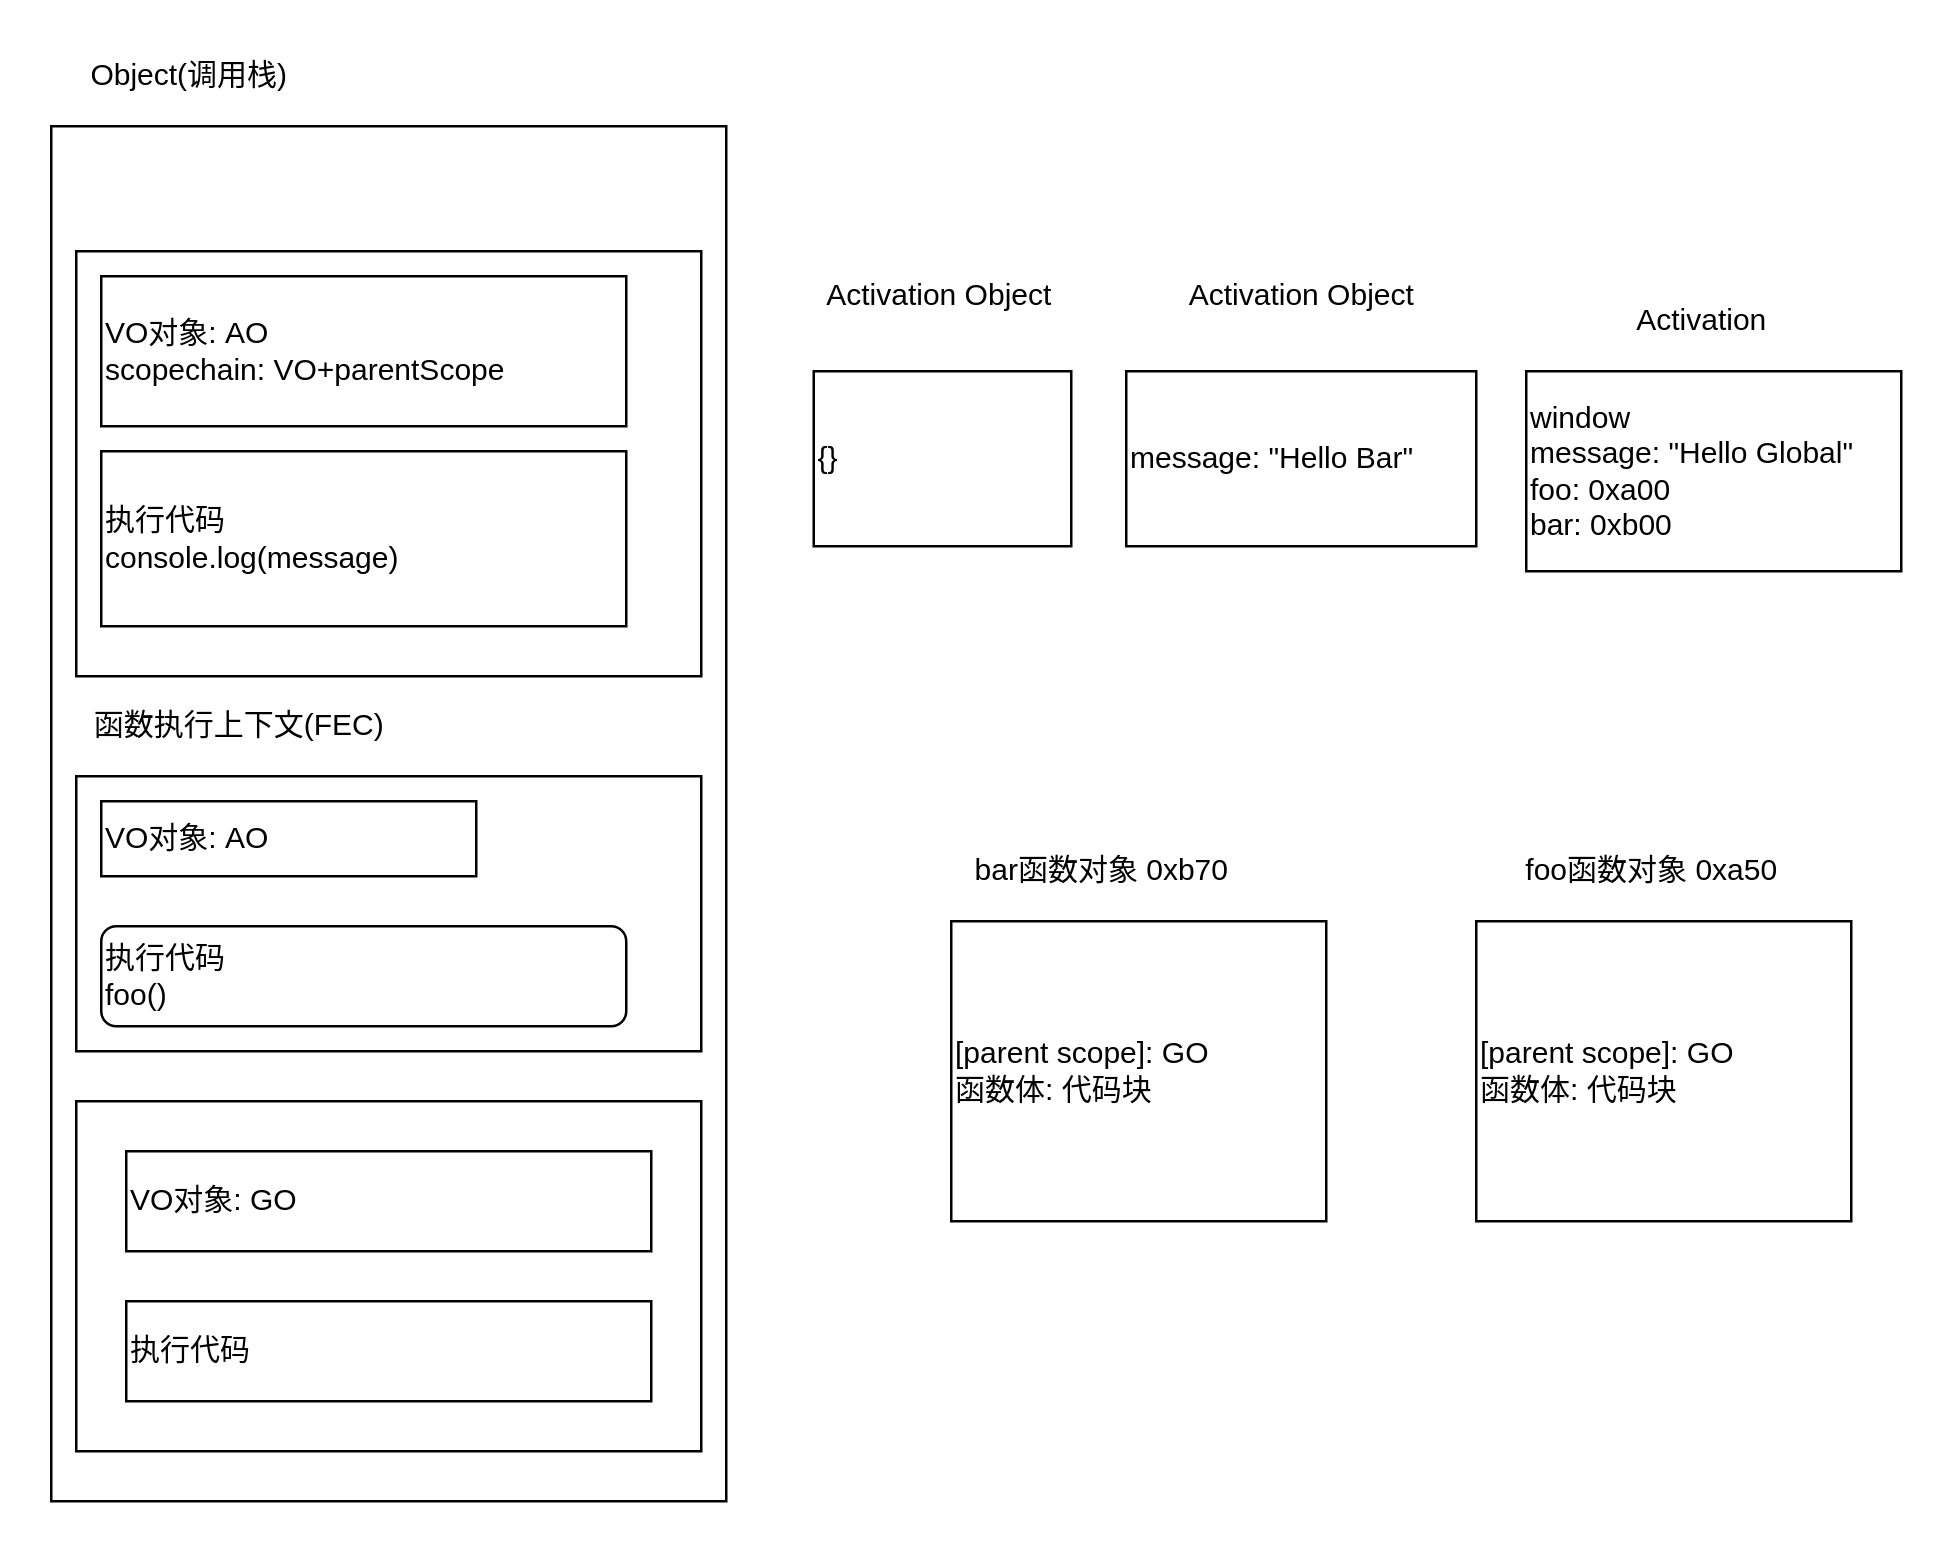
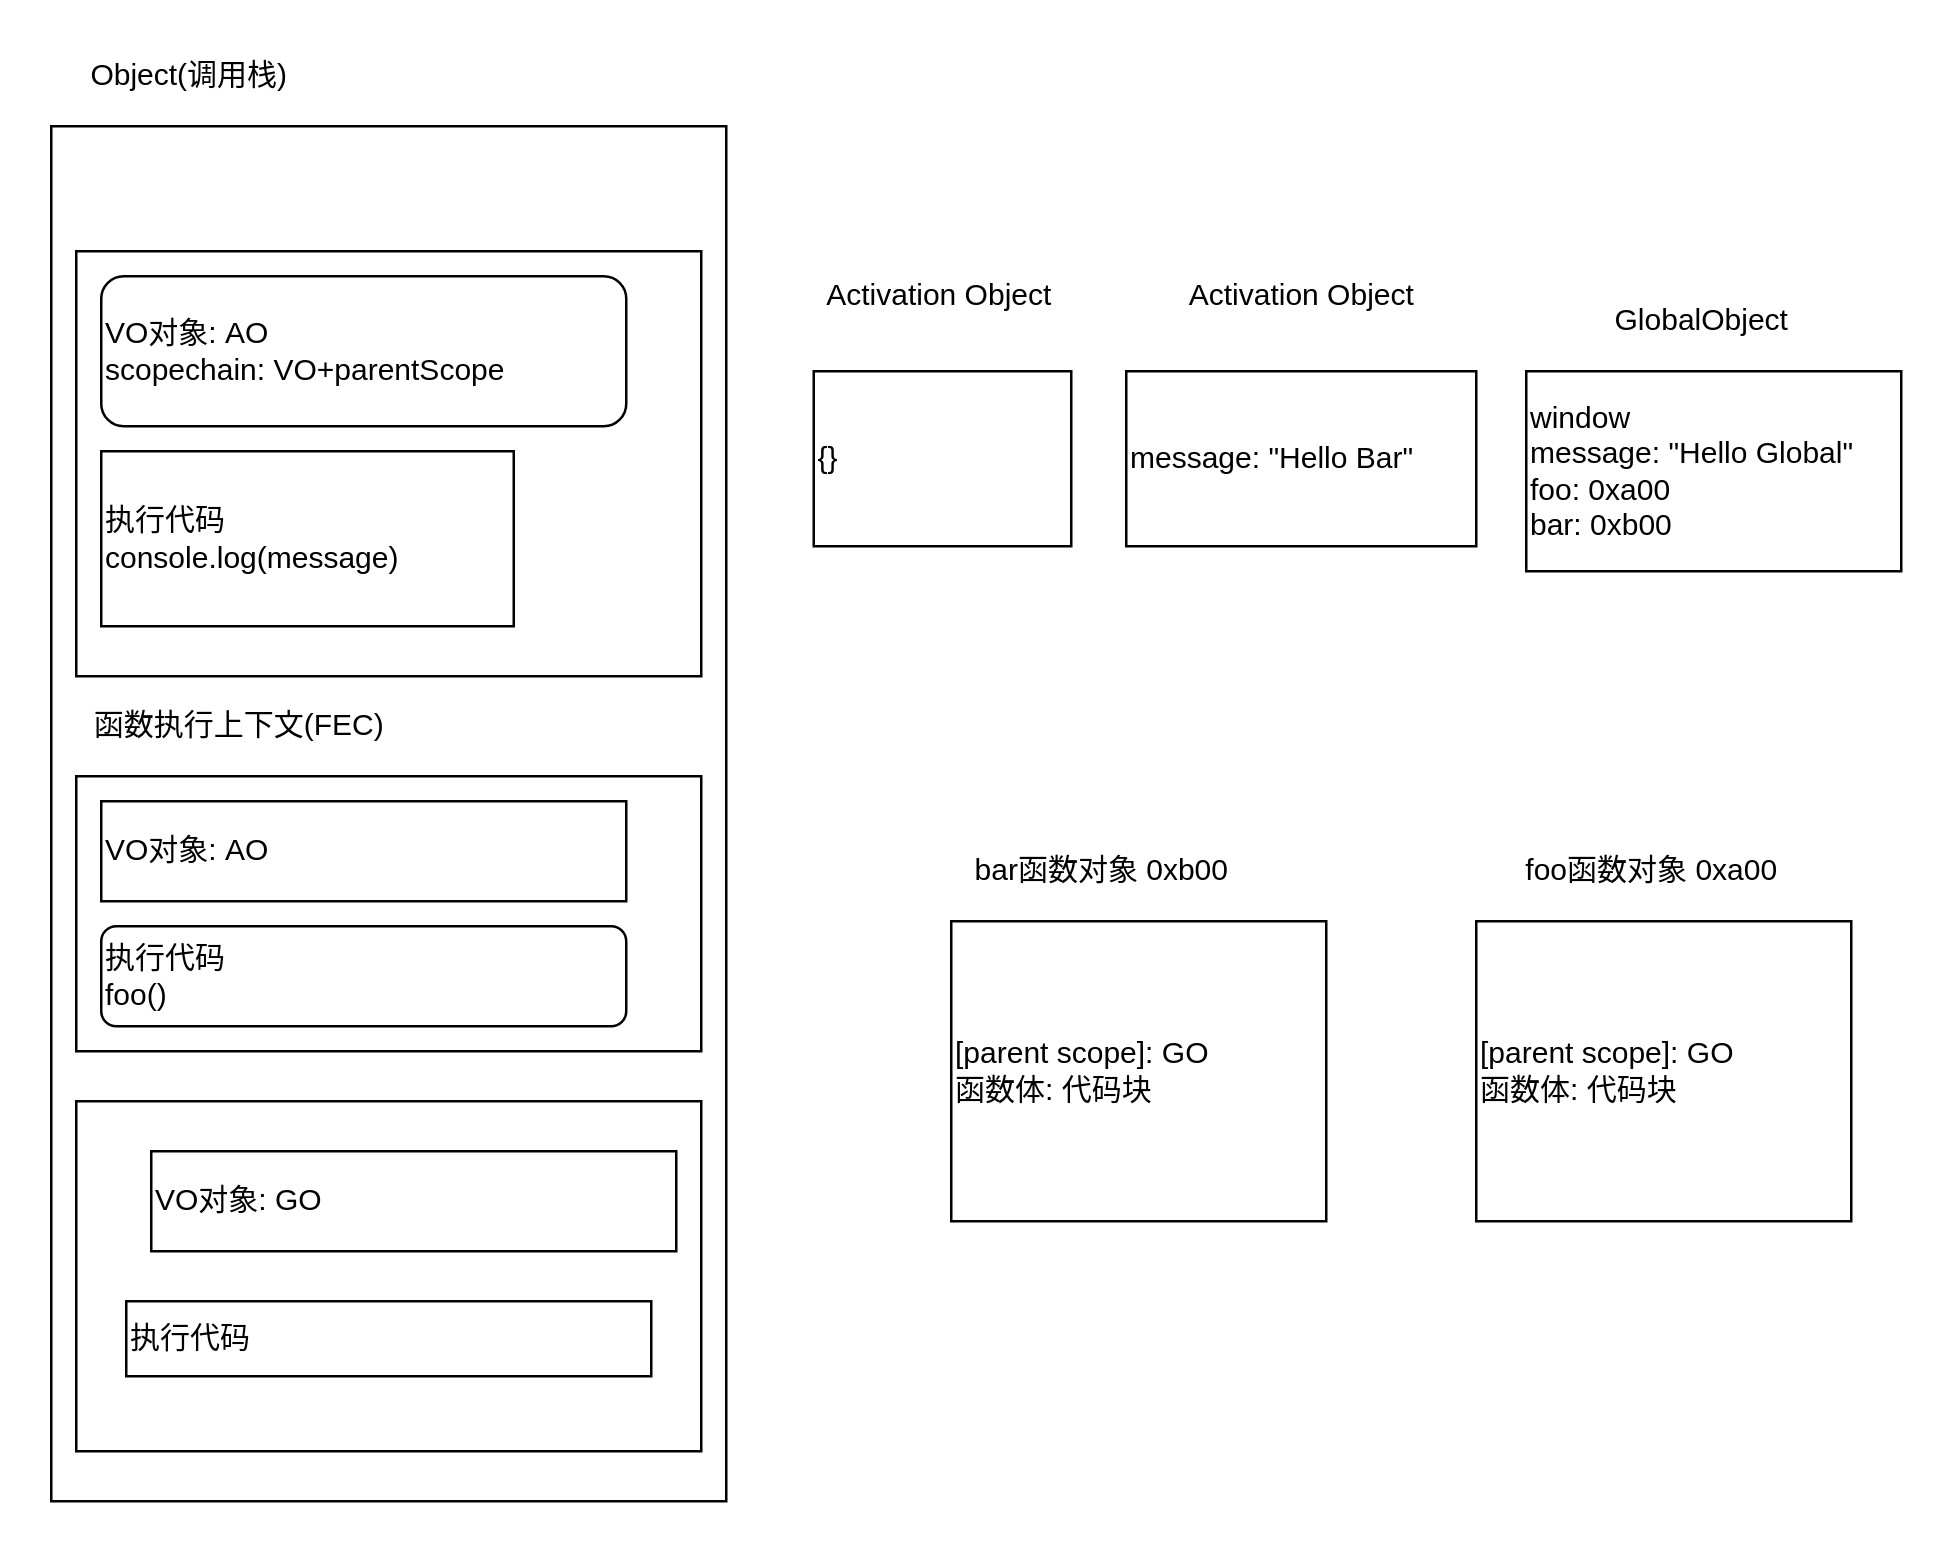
(1703, 321) -> (1703, 321)
(364, 351) -> (364, 351)
(364, 539) -> (308, 539)
(289, 839) -> (364, 851)
(1103, 871) -> (1103, 871)
(1653, 871) -> (1653, 871)
(389, 1201) -> (414, 1201)
(389, 1351) -> (389, 1339)
